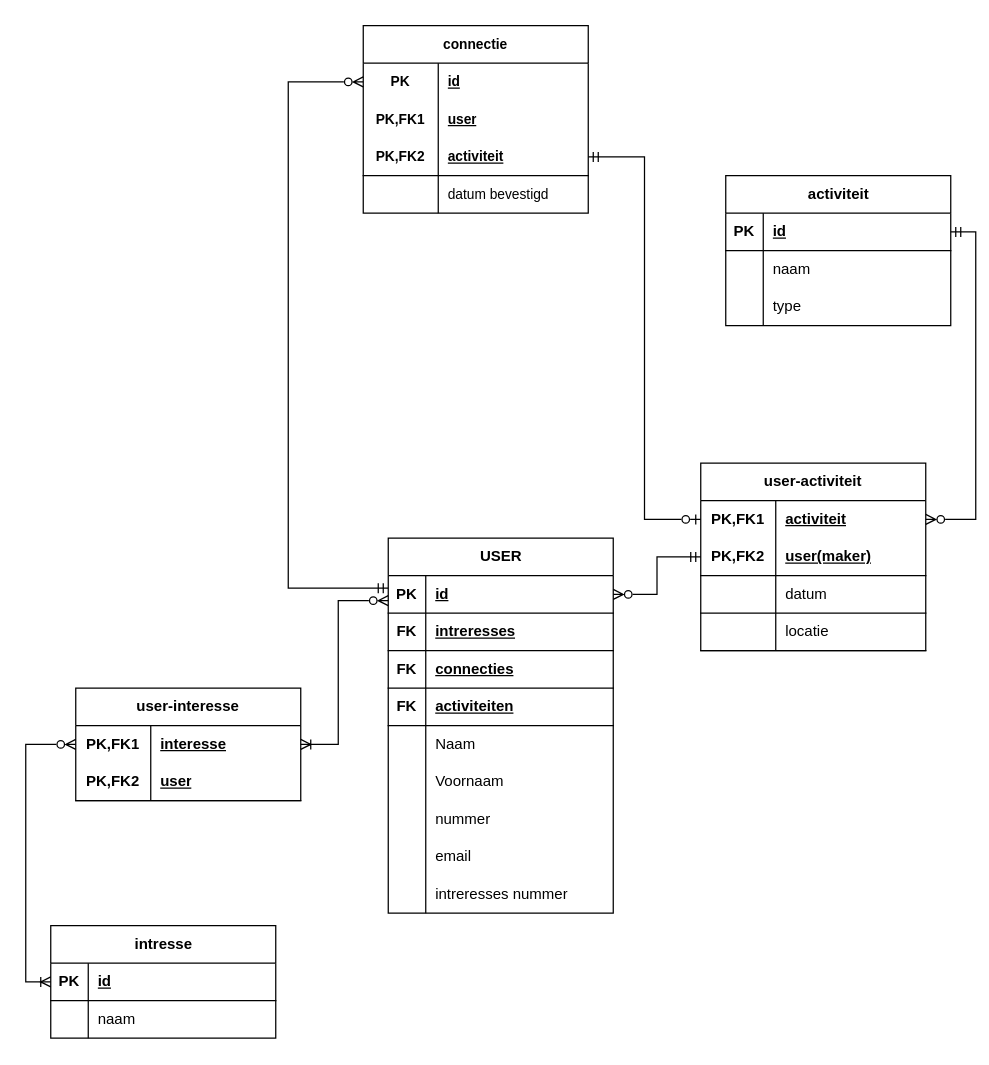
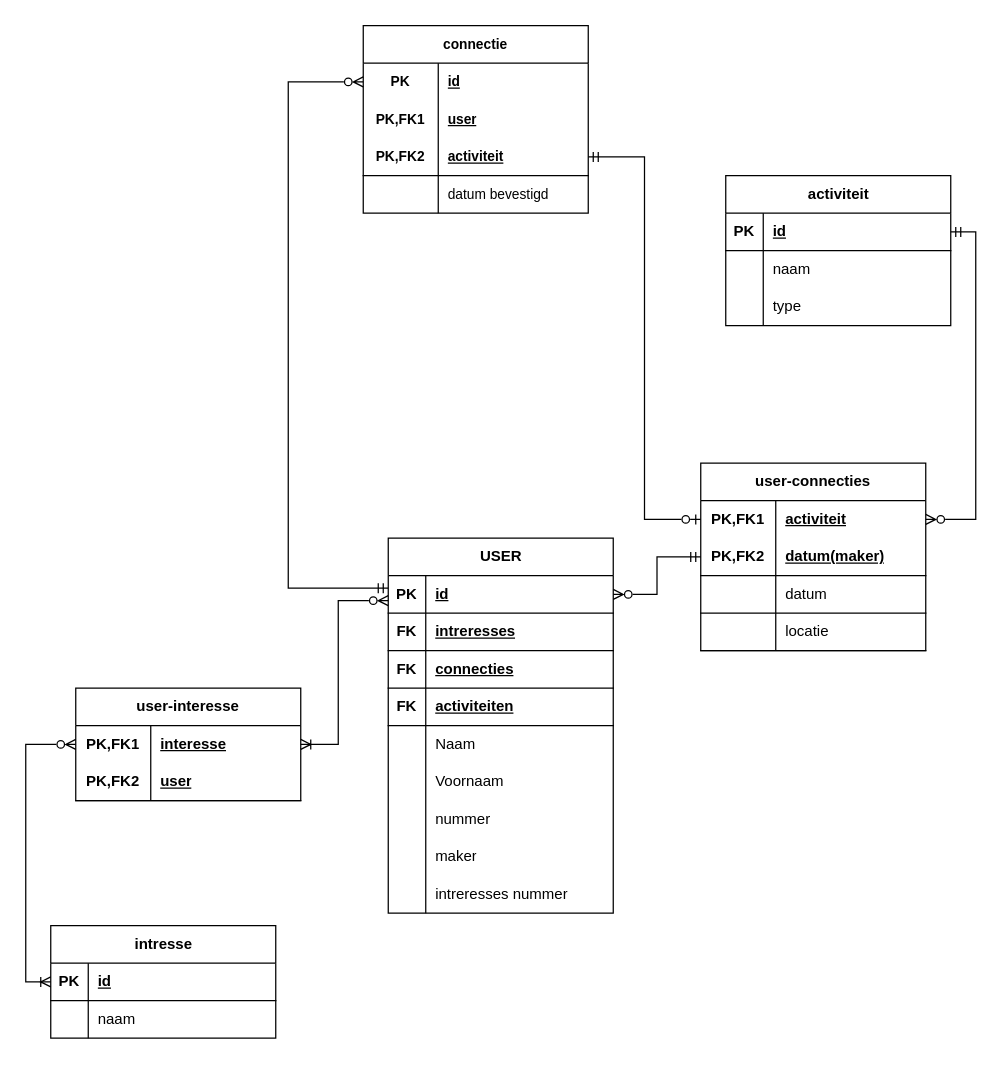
(813, 482) -> (813, 482)
(832, 557) -> (836, 557)
(453, 857) -> (457, 857)
